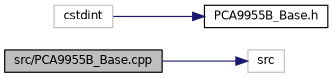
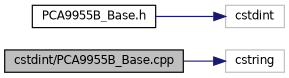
(153, 16) -> (185, 16)
(83, 61) -> (94, 61)
(266, 61) -> (255, 61)
